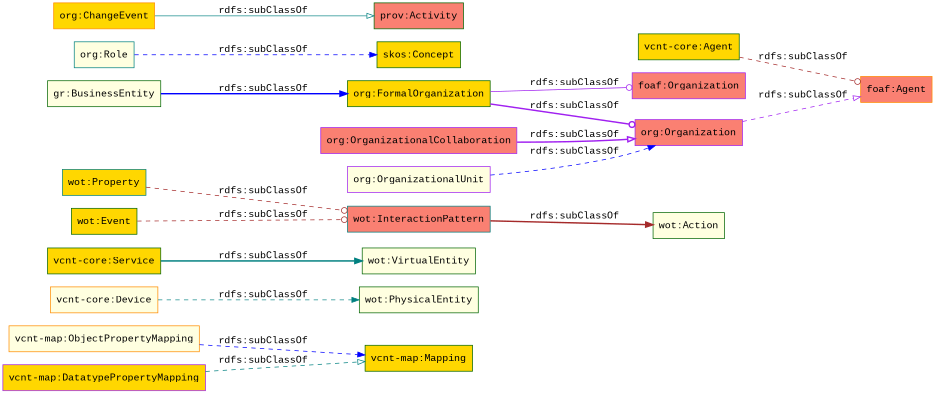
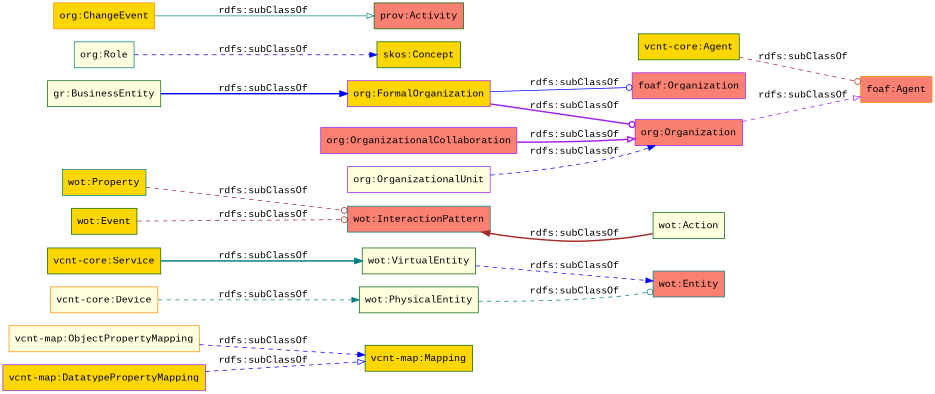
(558, 90) -> (558, 90)
(419, 94) -> (419, 94)
(568, 223) -> (571, 241)
none -> (689, 284)
(282, 367) -> (282, 367)
